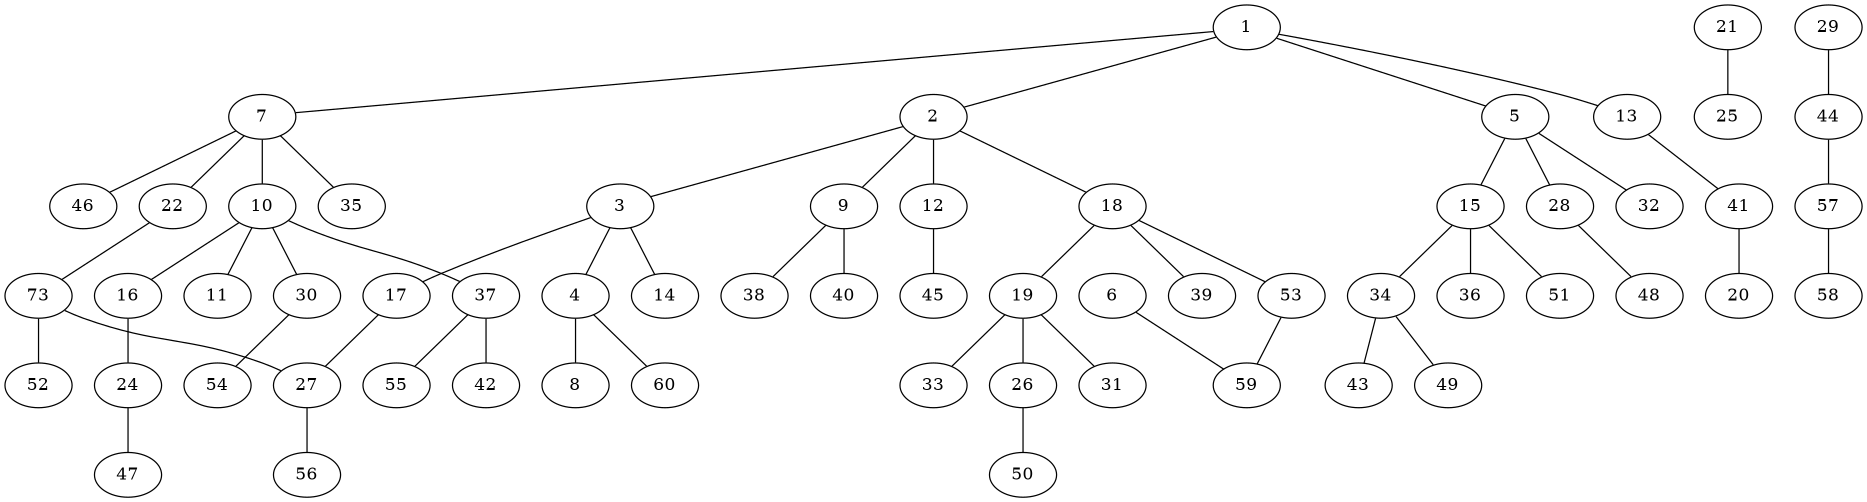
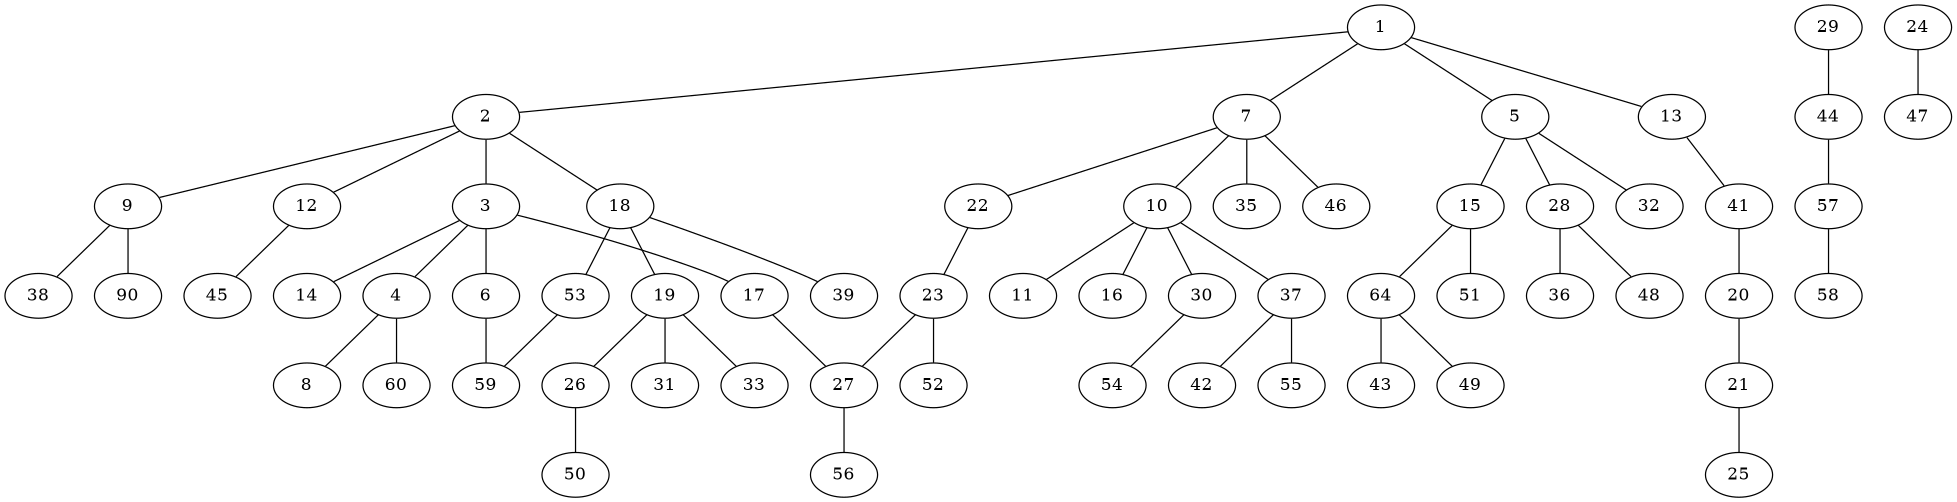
none -> (486, 251)
(1471, 251) -> (1560, 251)
(39, 296) -> (934, 296)
(844, 296) -> (128, 296)
(1381, 296) -> (1381, 296)
(128, 341) -> none
none -> (1739, 341)
